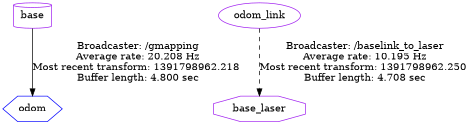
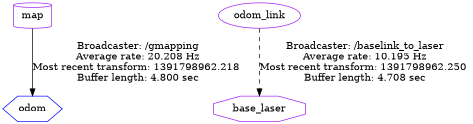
(33, 16) -> (33, 16)
